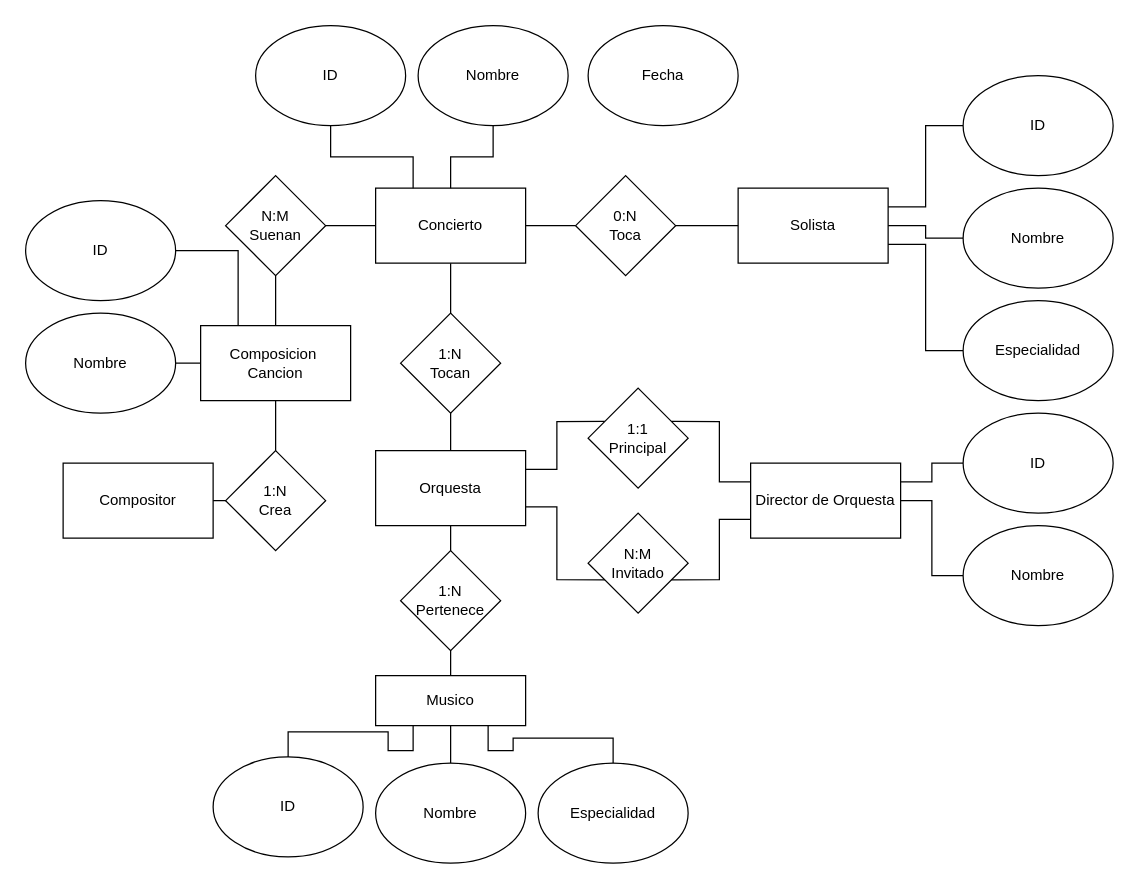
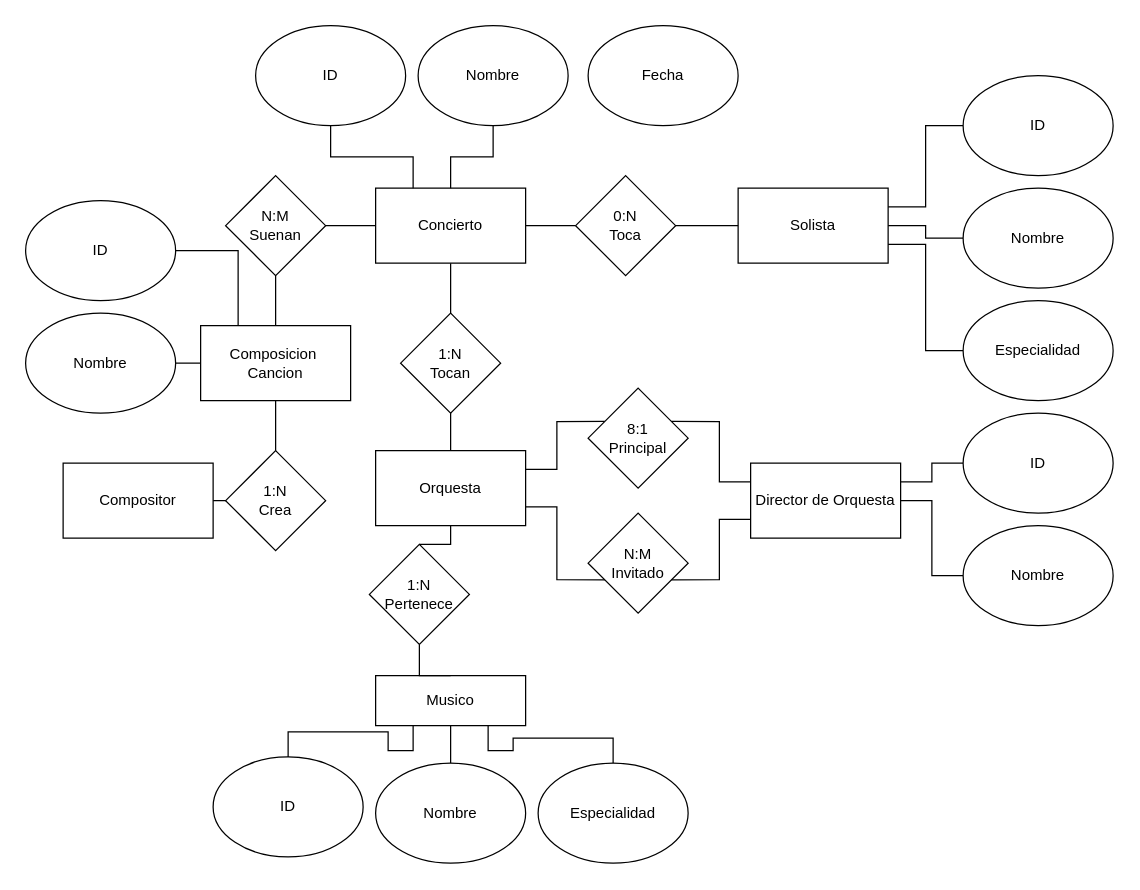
(638, 438) -> (638, 438)
(451, 601) -> (419, 594)
